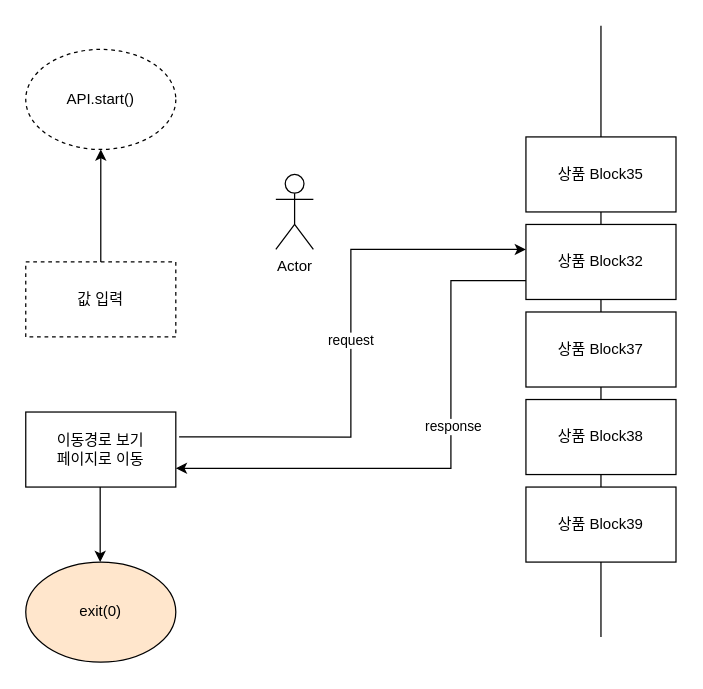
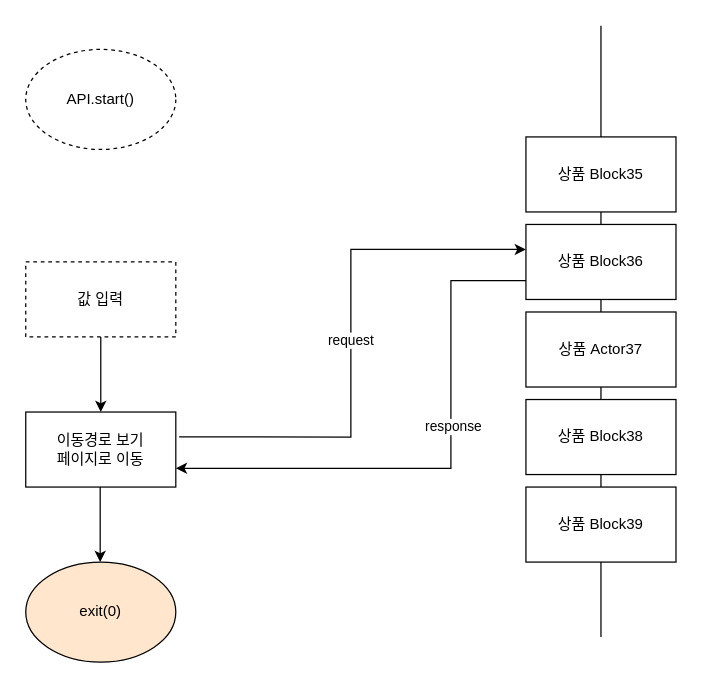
(101, 210) -> (101, 370)
(294, 212) -> none
(601, 262) -> (601, 262)
(601, 349) -> (601, 349)
